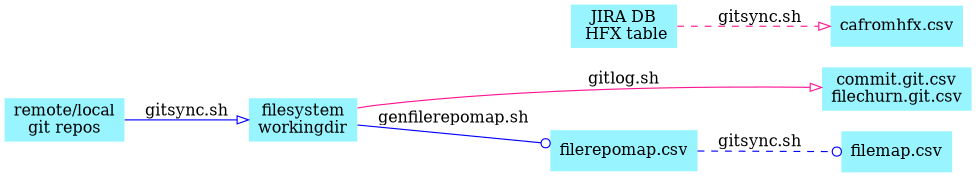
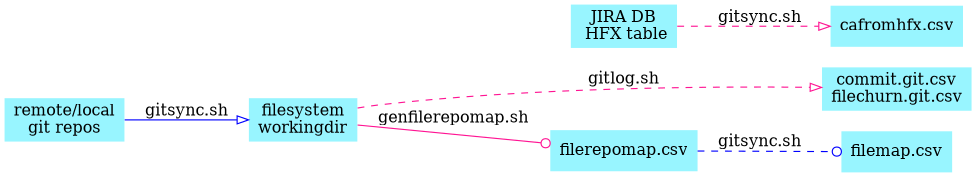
(583, 90) -> (583, 90)
(449, 134) -> (449, 134)
